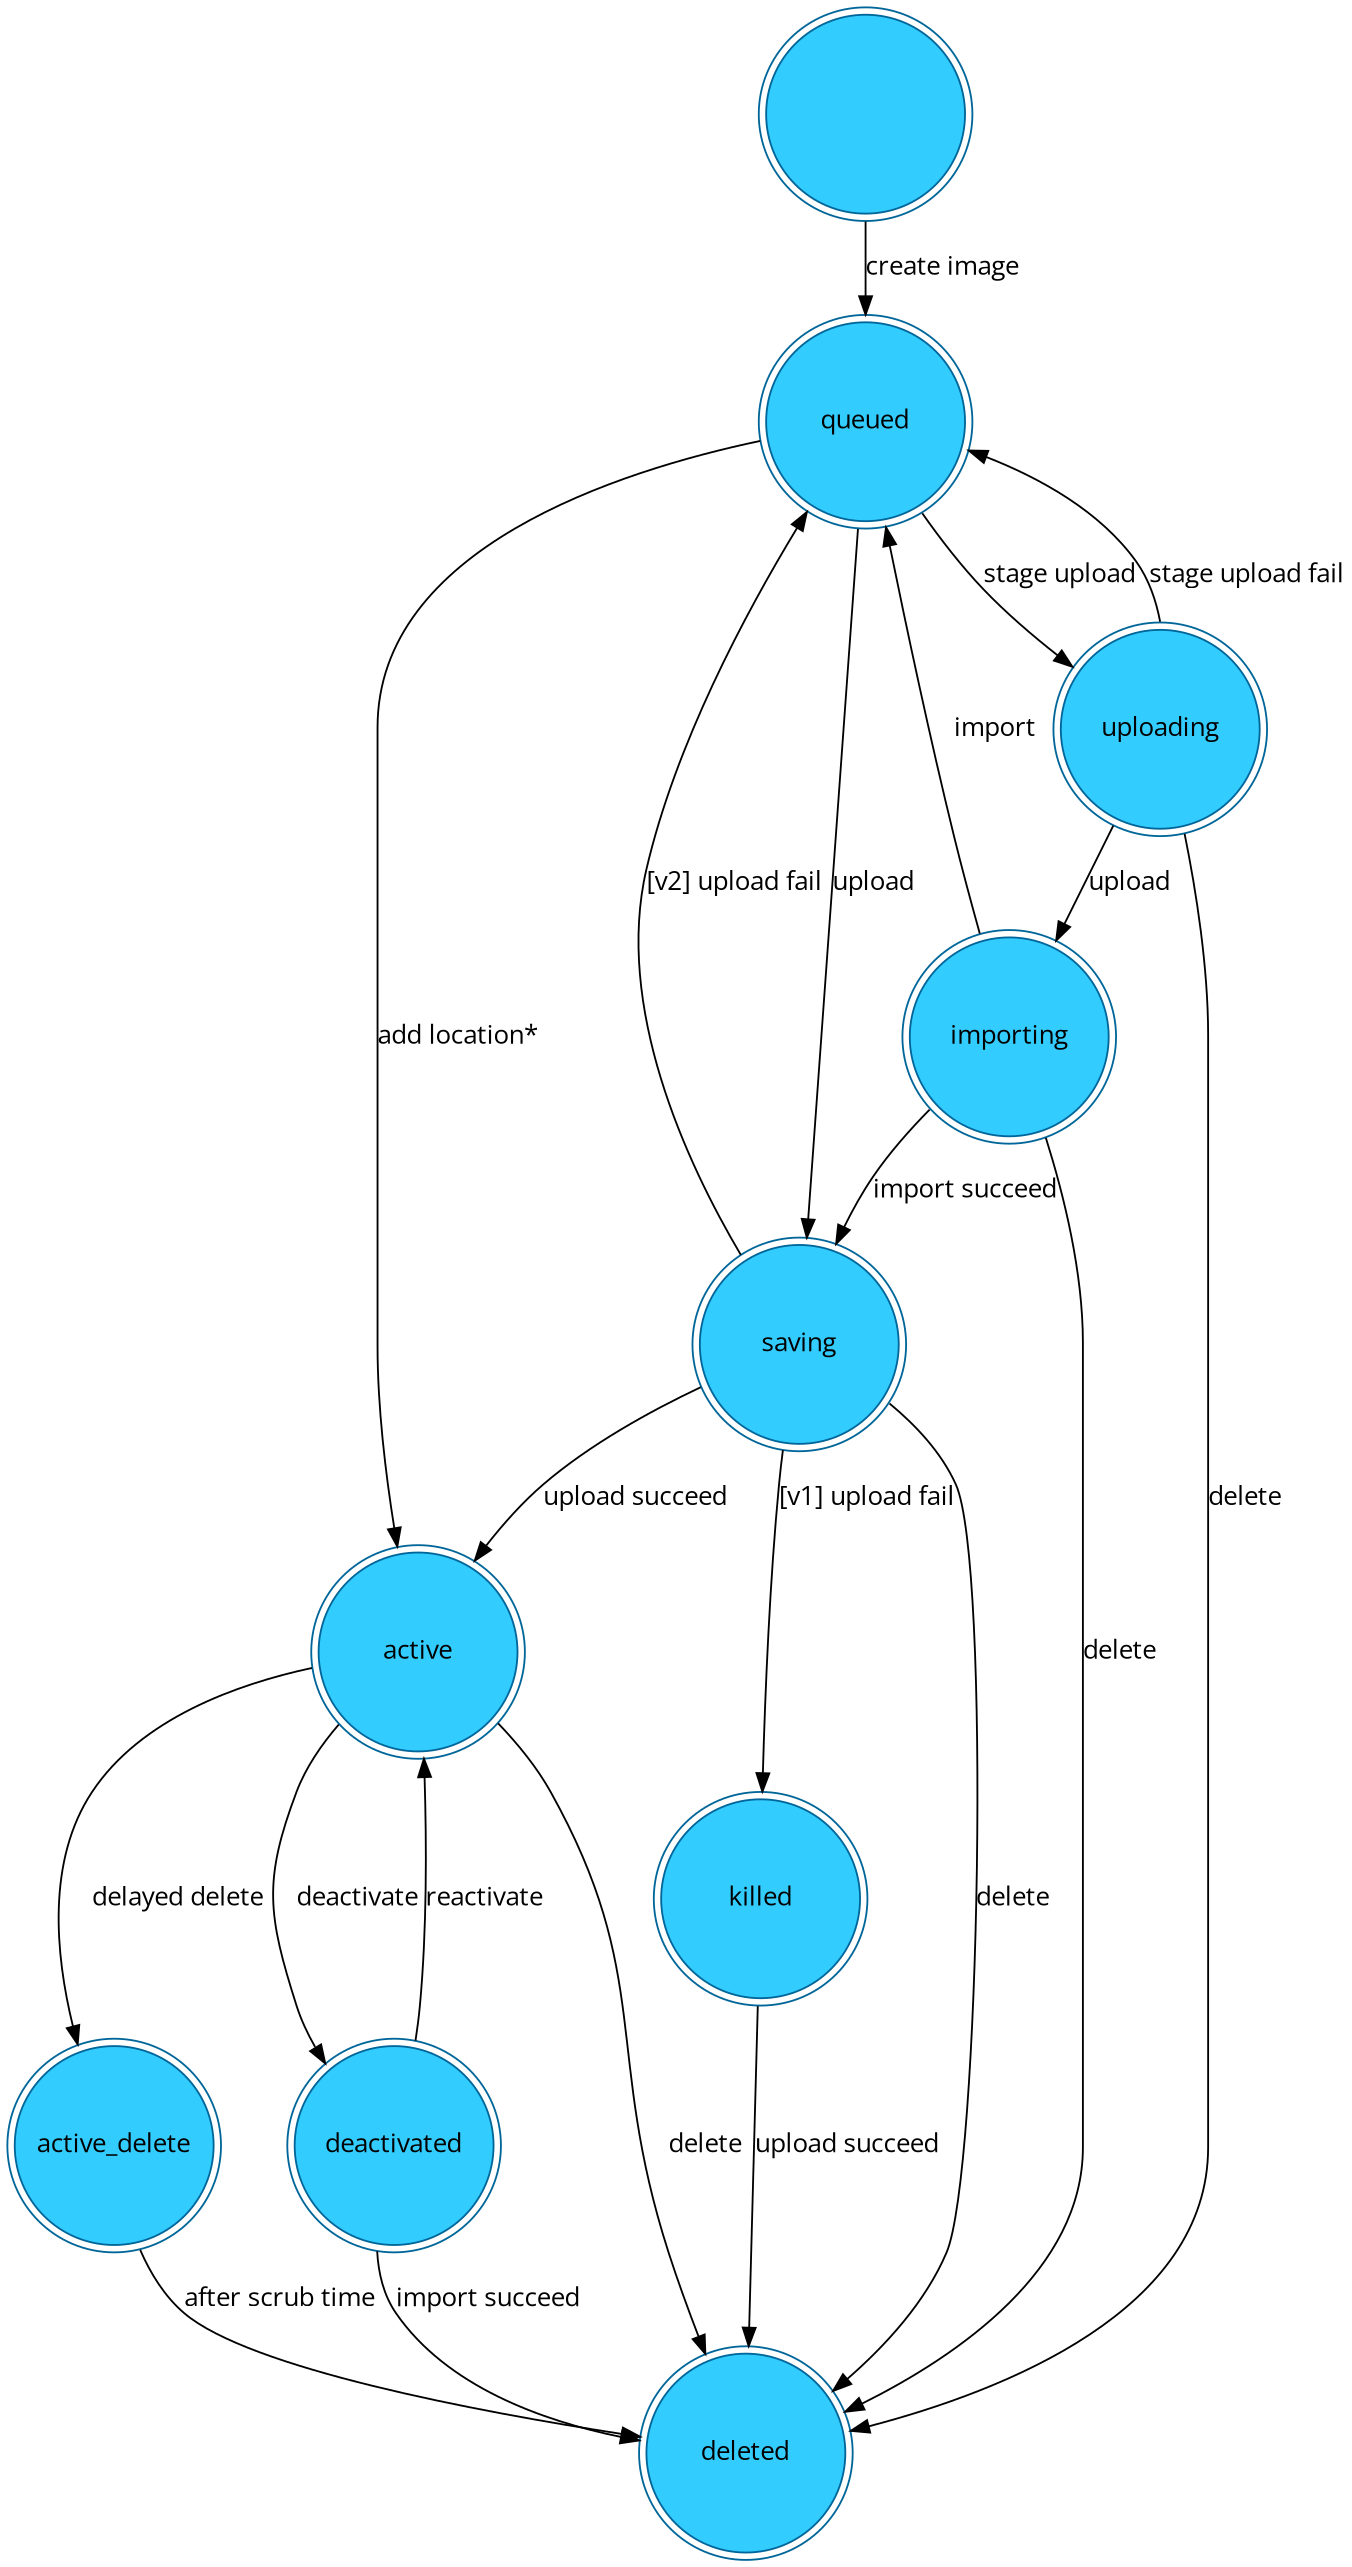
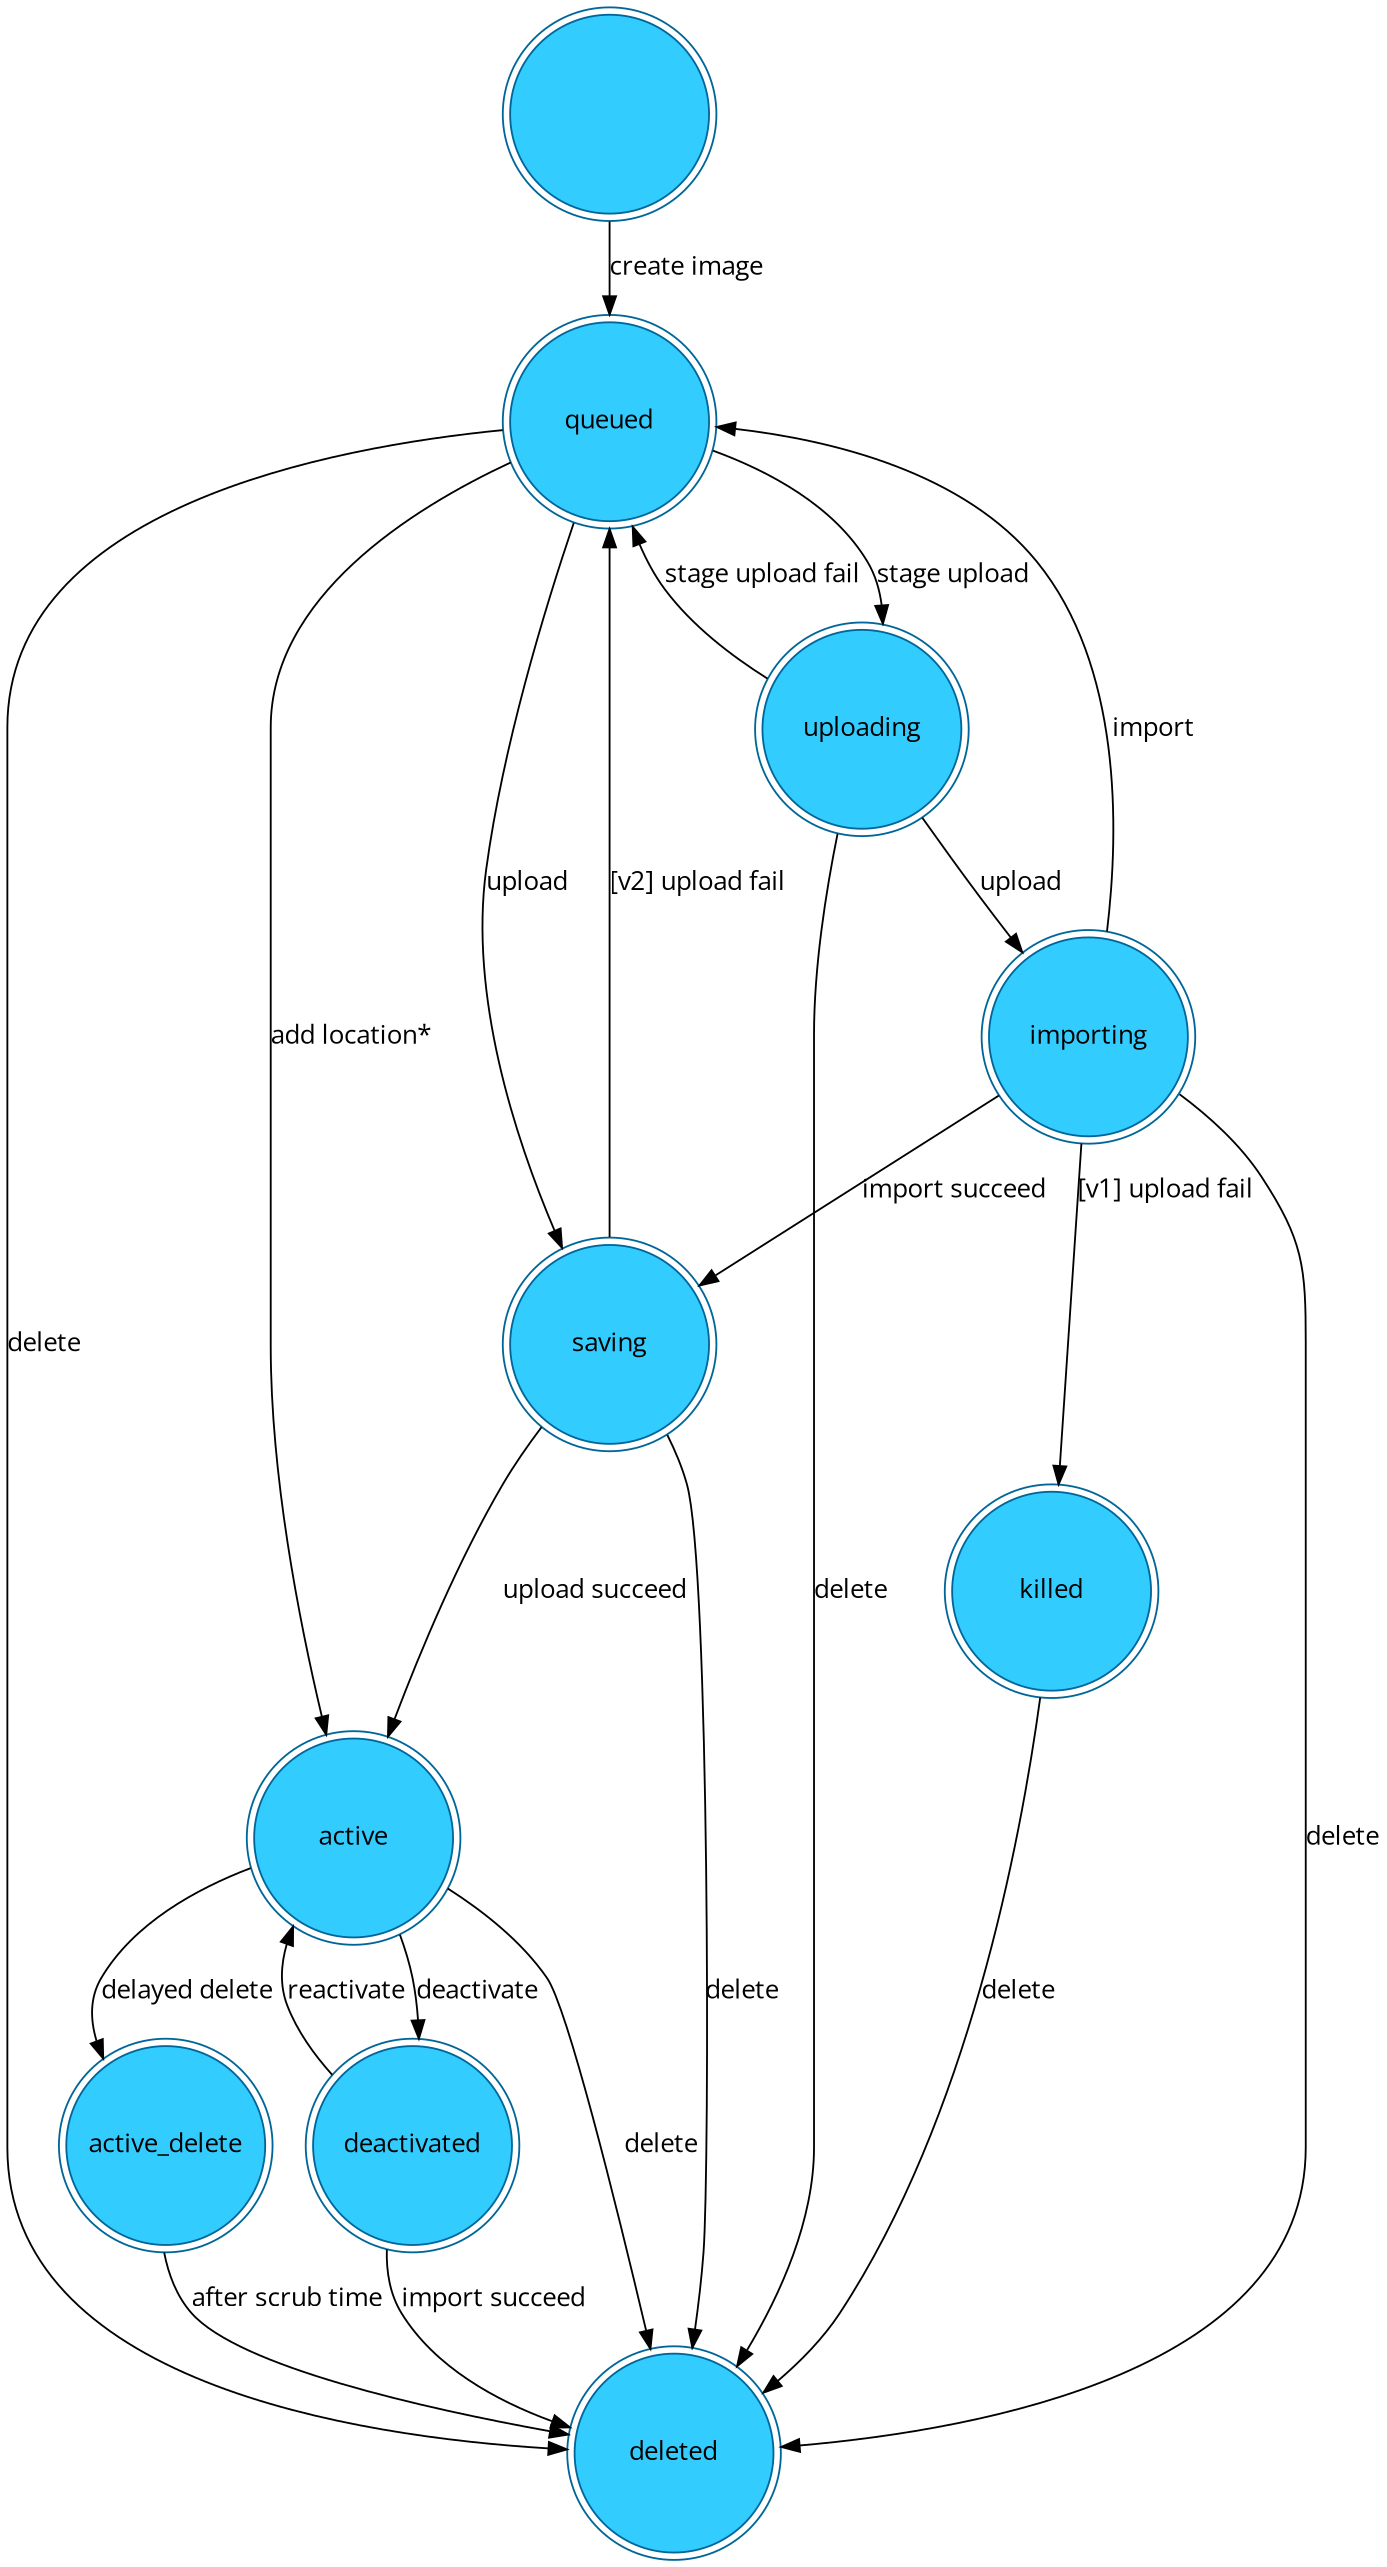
none -> (7, 1461)
(770, 1611) -> (1071, 1305)
(847, 2146) -> (1018, 1992)
